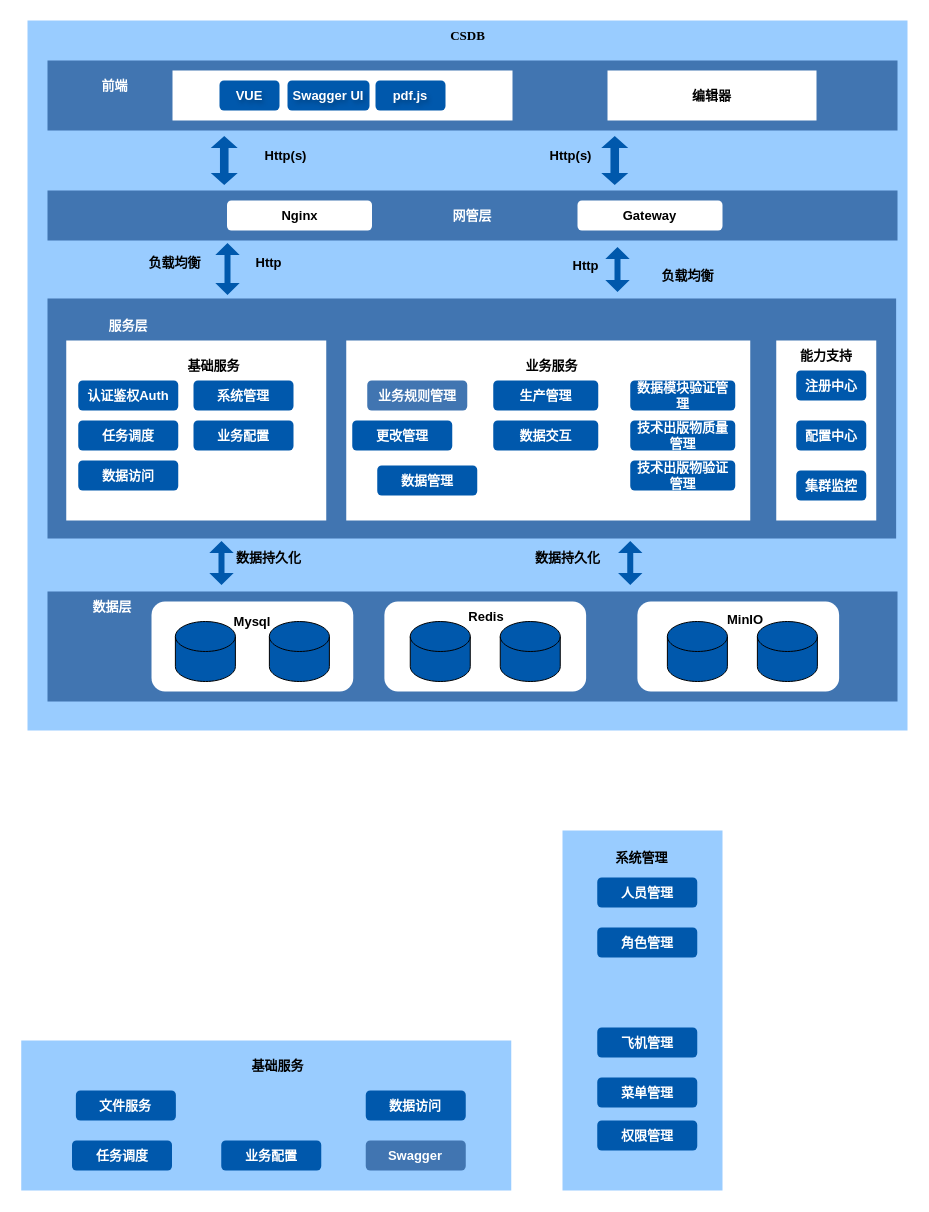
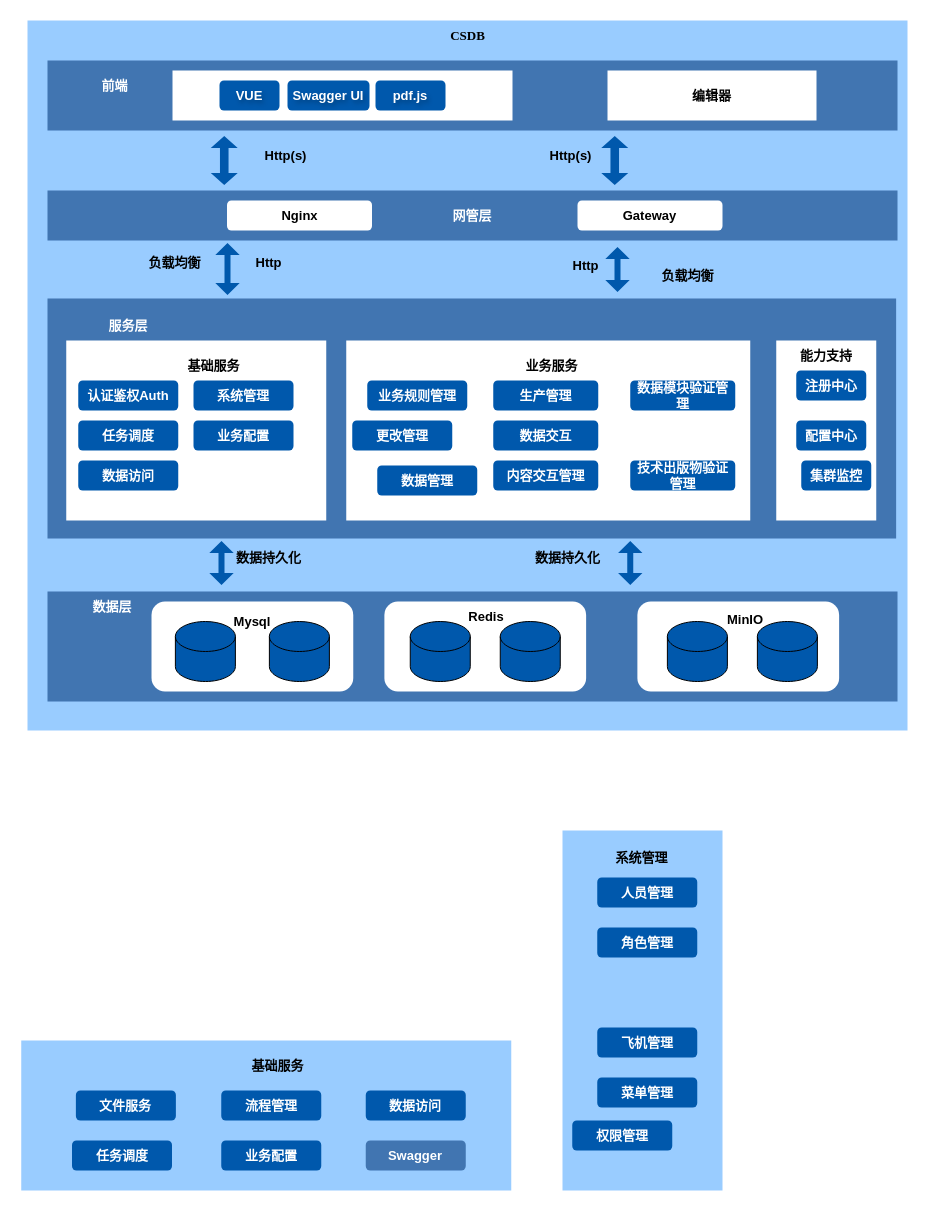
(417, 396) -> (417, 396)
(683, 436) -> none
none -> (546, 476)
(831, 486) -> (836, 476)
none -> (271, 1106)
(647, 1136) -> (622, 1136)
